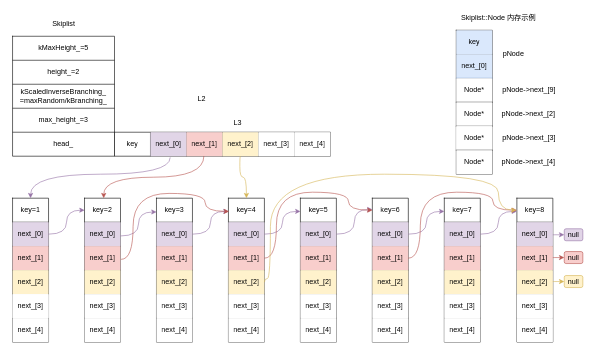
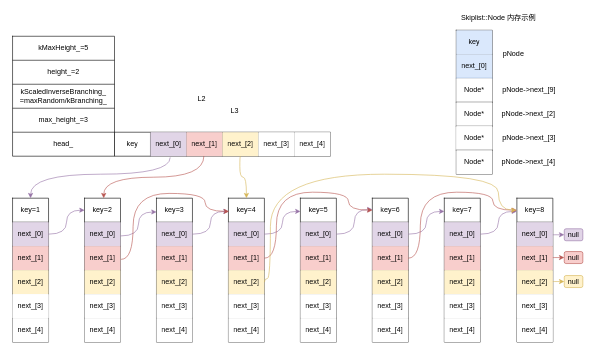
(63, 24) -> none
(237, 123) -> (234, 111)
